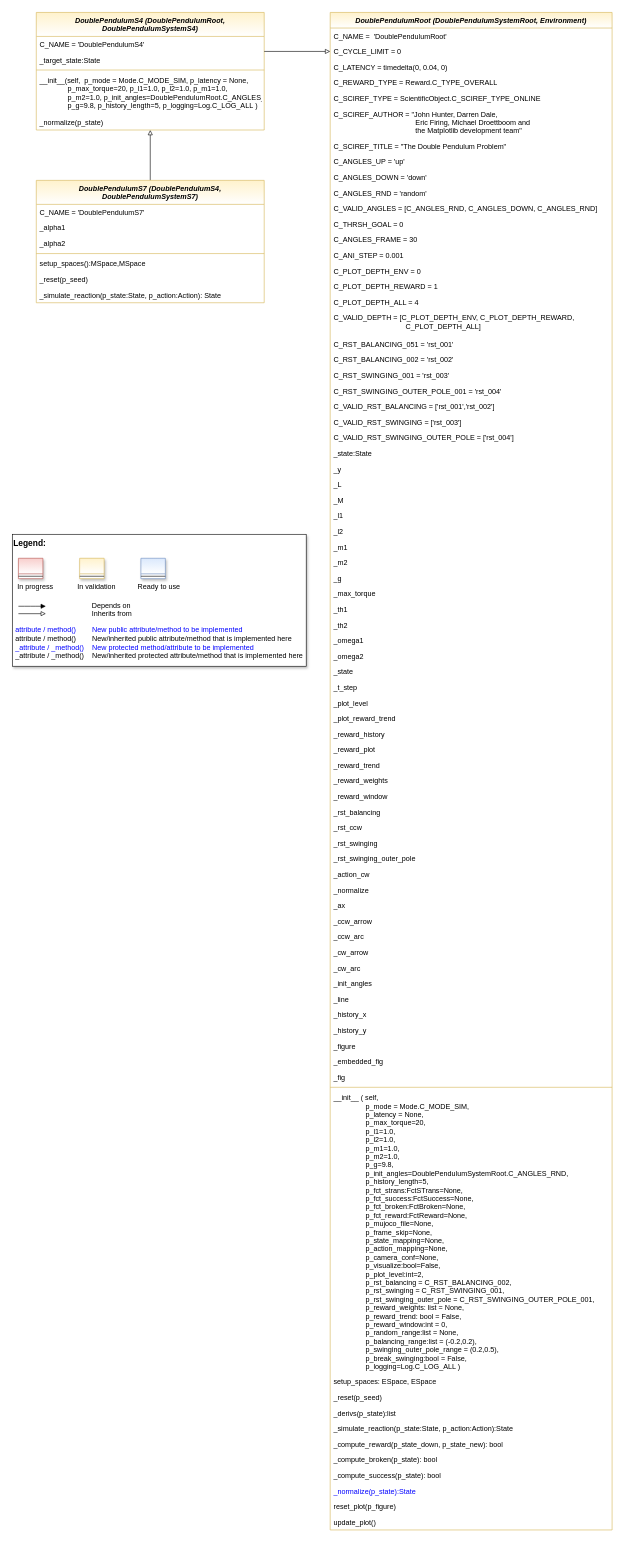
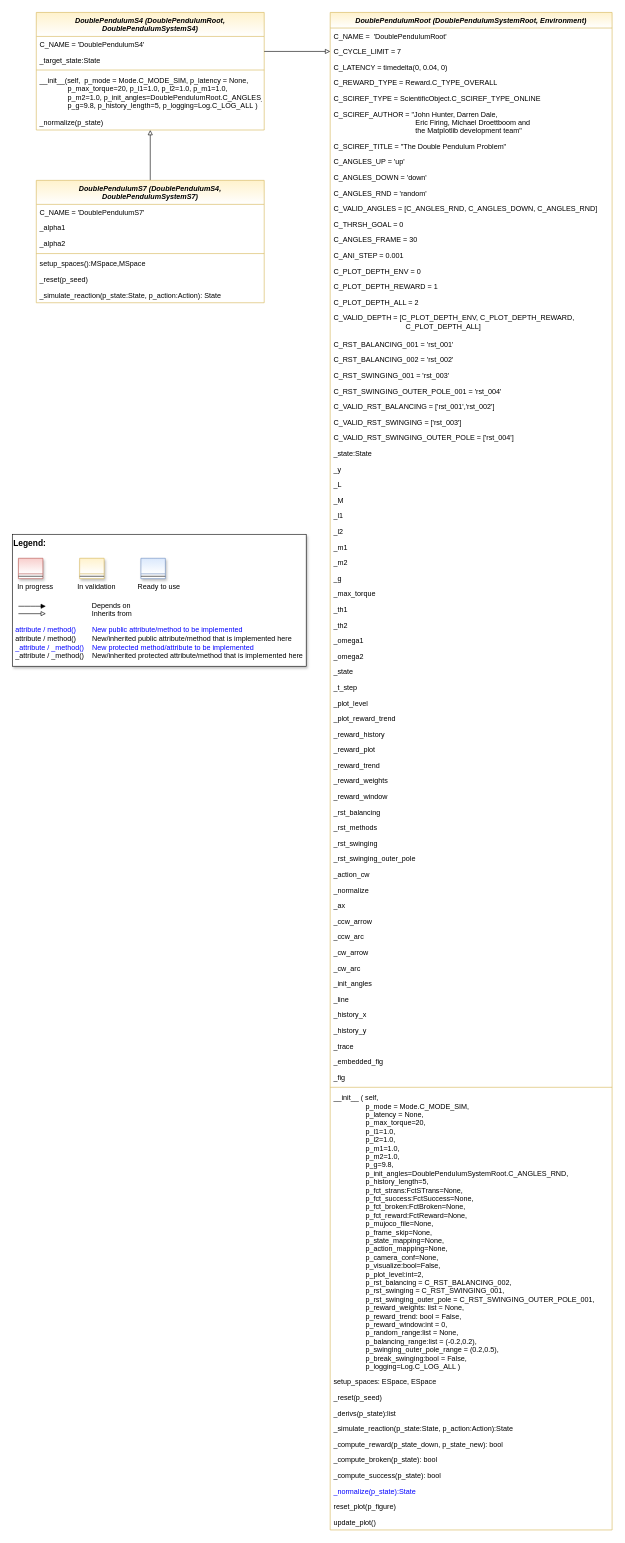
(366, 52) -> (366, 52)
(375, 302) -> (375, 302)
(392, 344) -> (392, 344)
(350, 828) -> (358, 828)
(347, 1046) -> (346, 1046)
